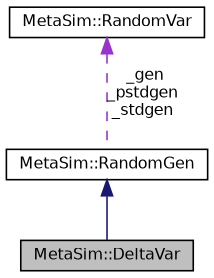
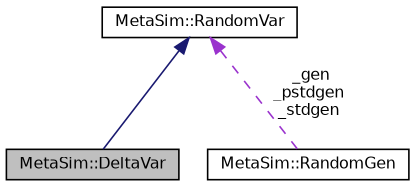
(107, 218) -> (141, 100)
